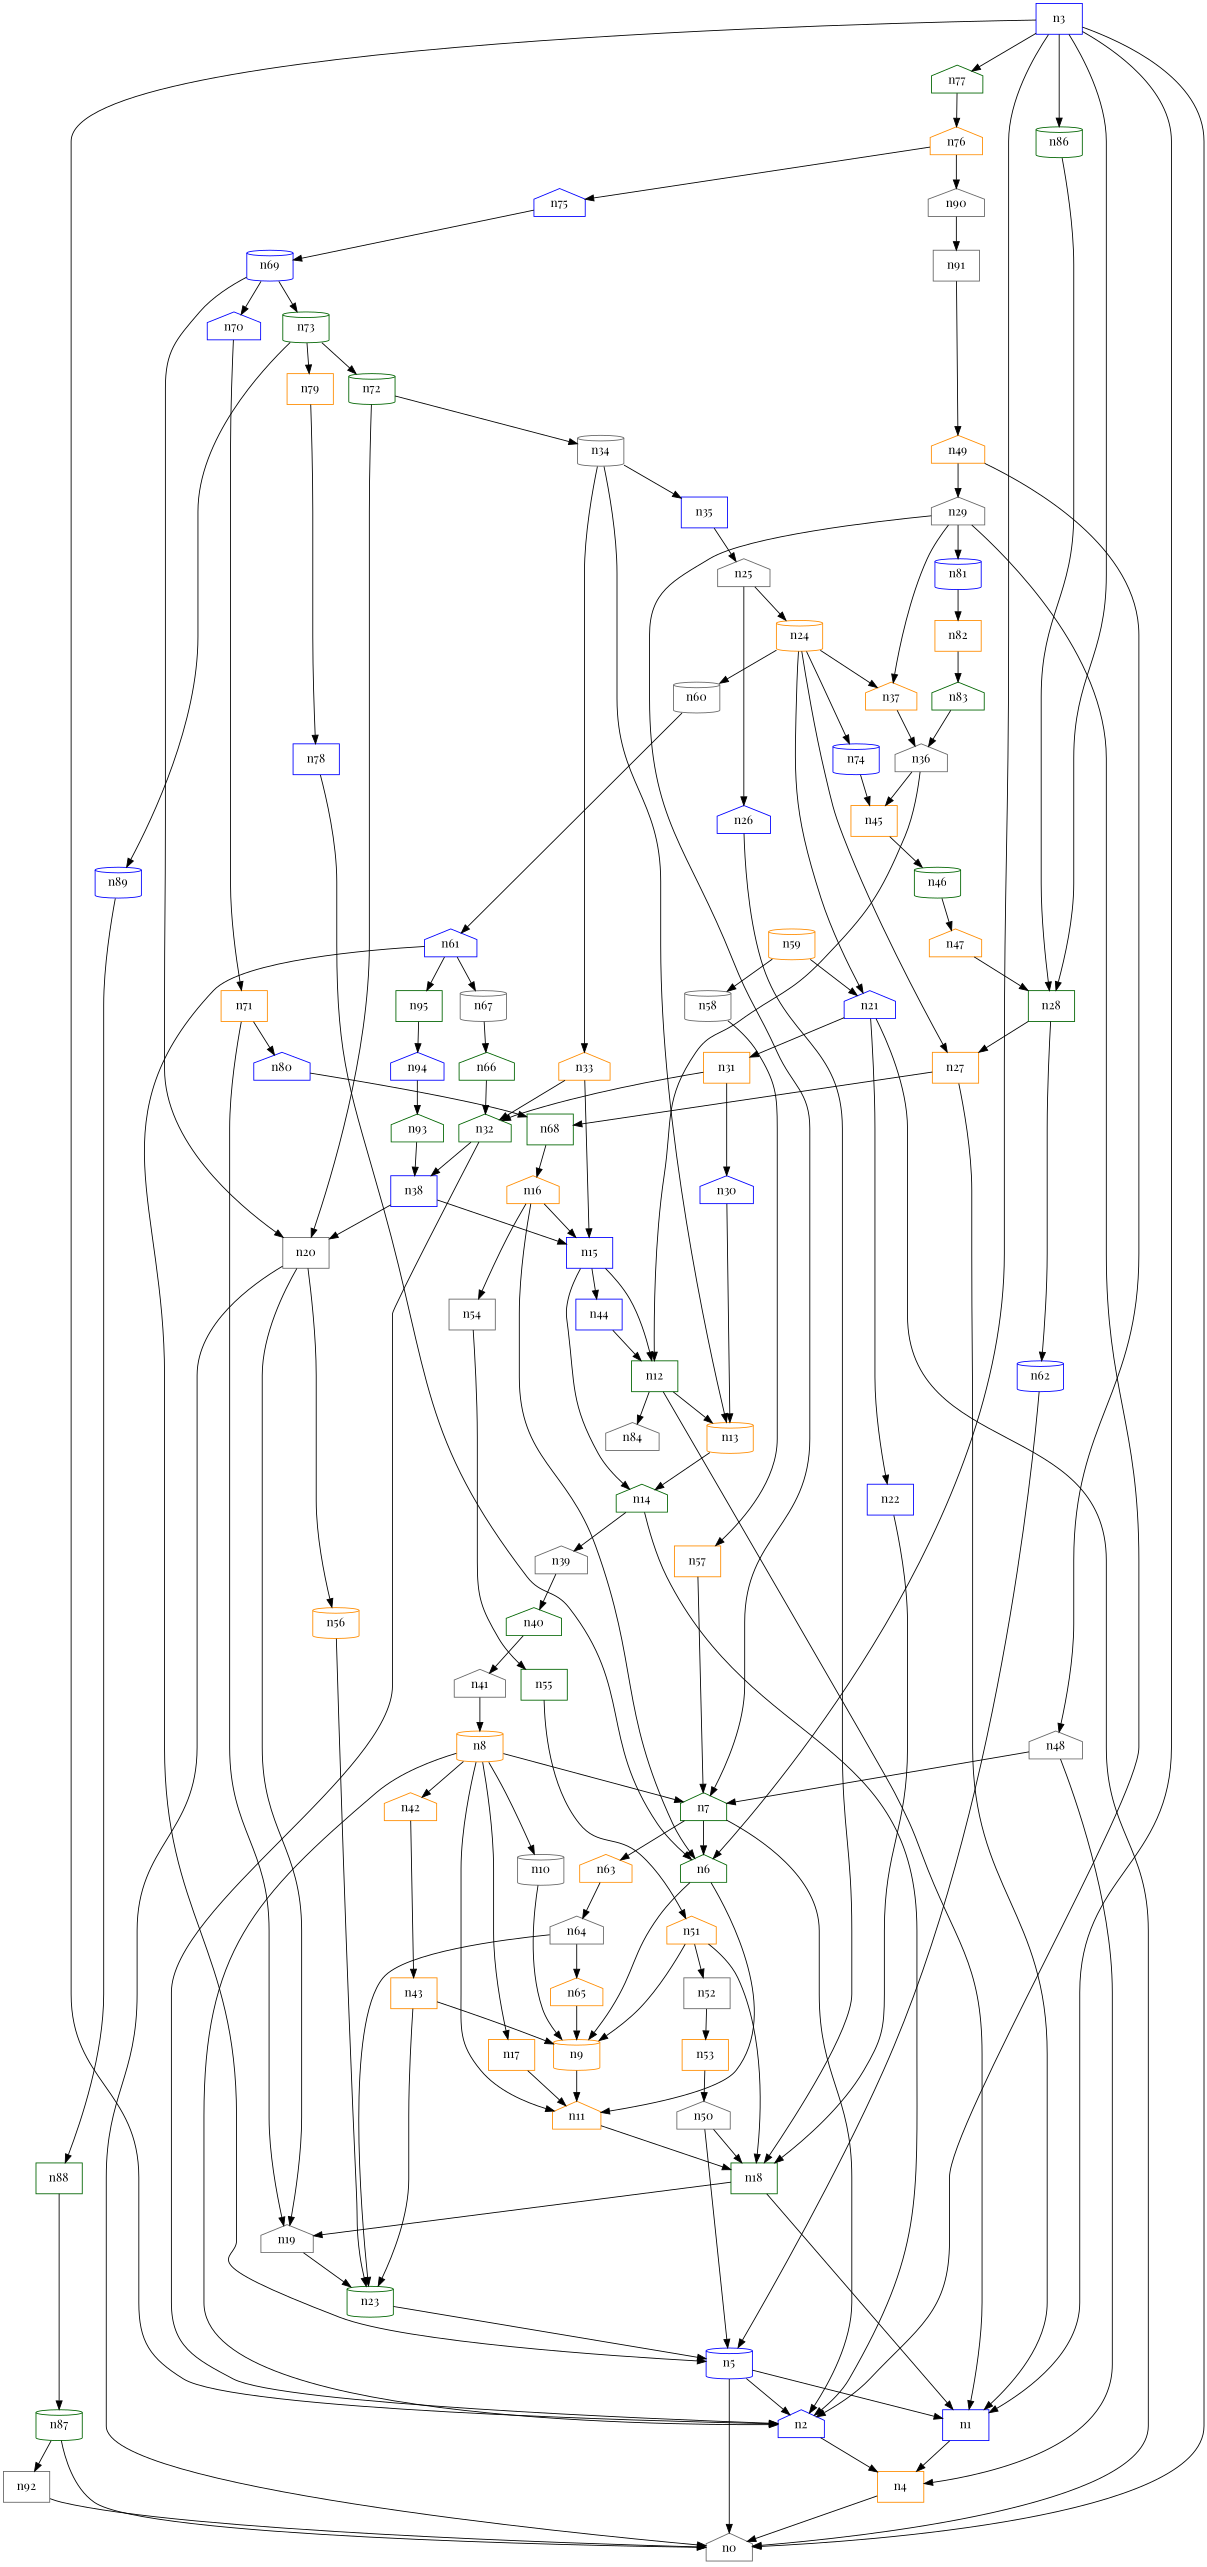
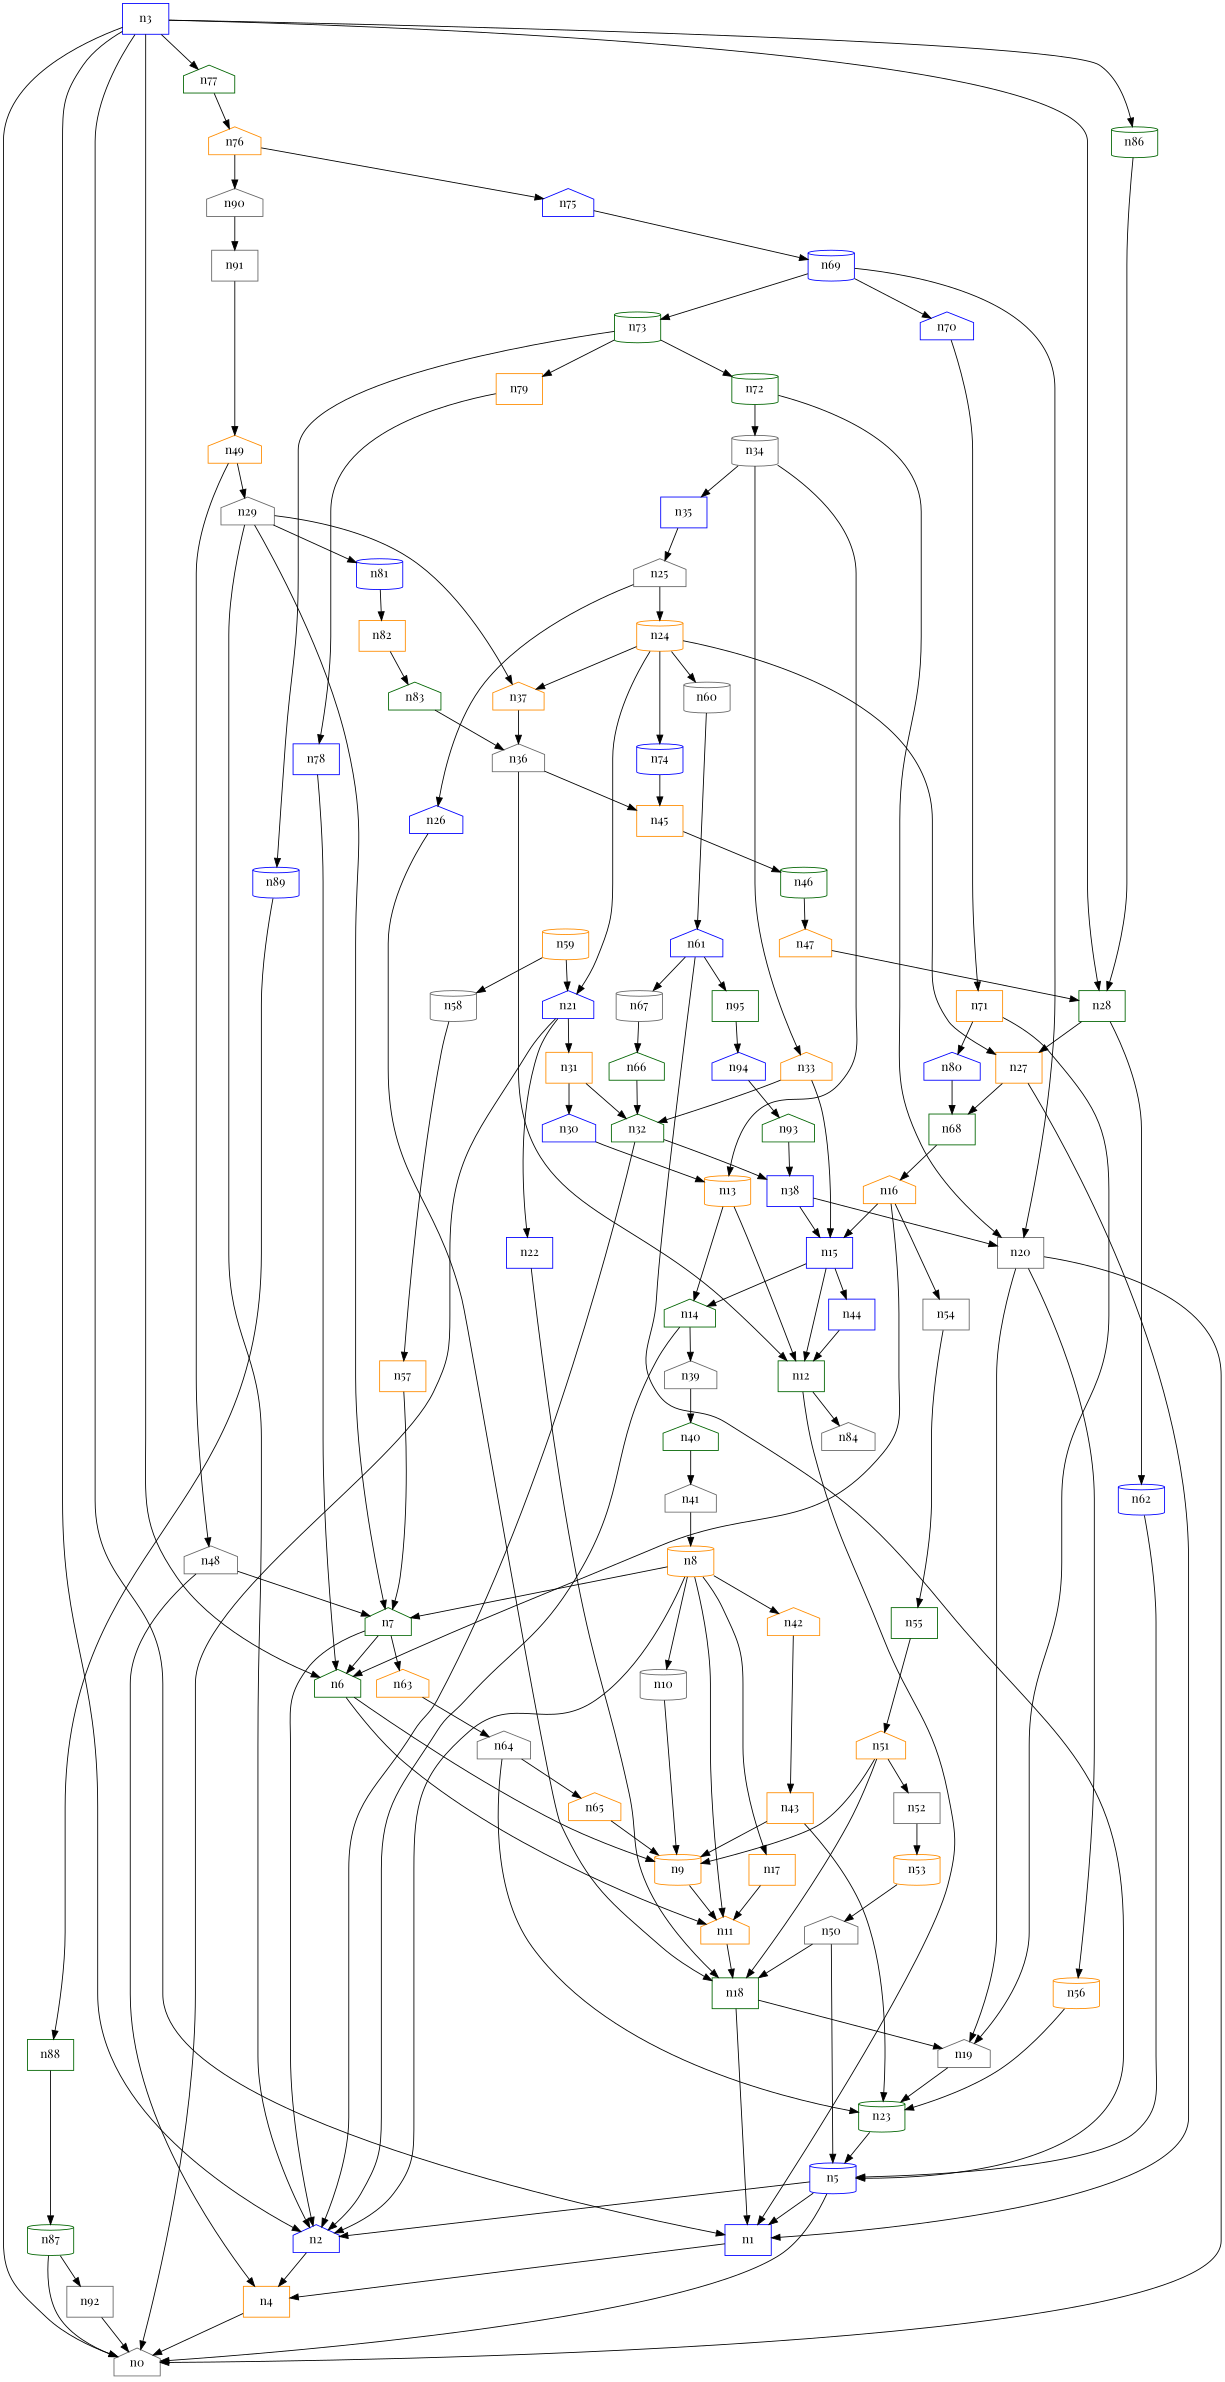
(689, 1405) -> (763, 1276)
(705, 2055) -> (917, 1870)
